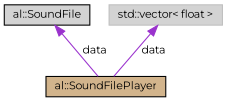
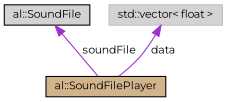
(94, 51) -> (108, 51)
